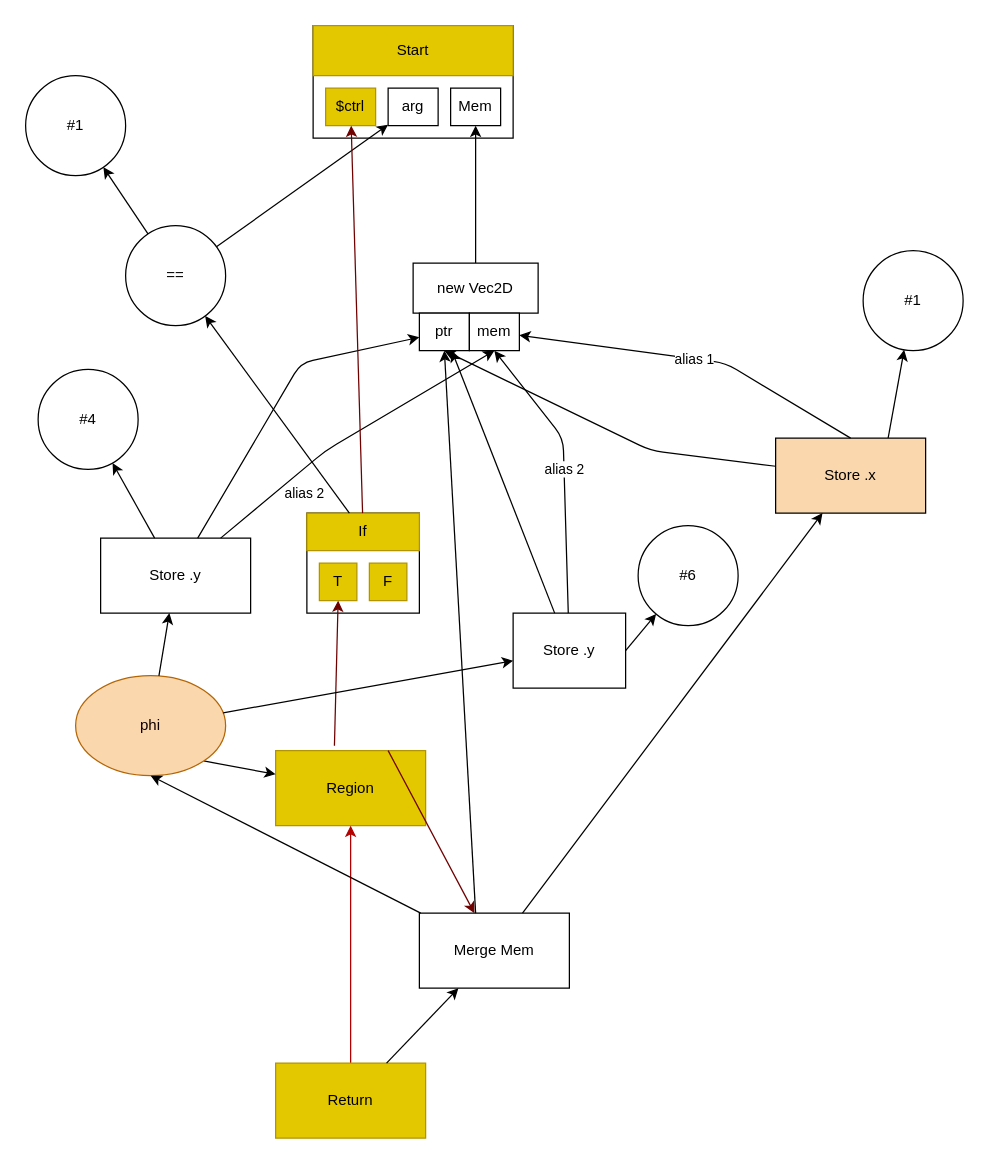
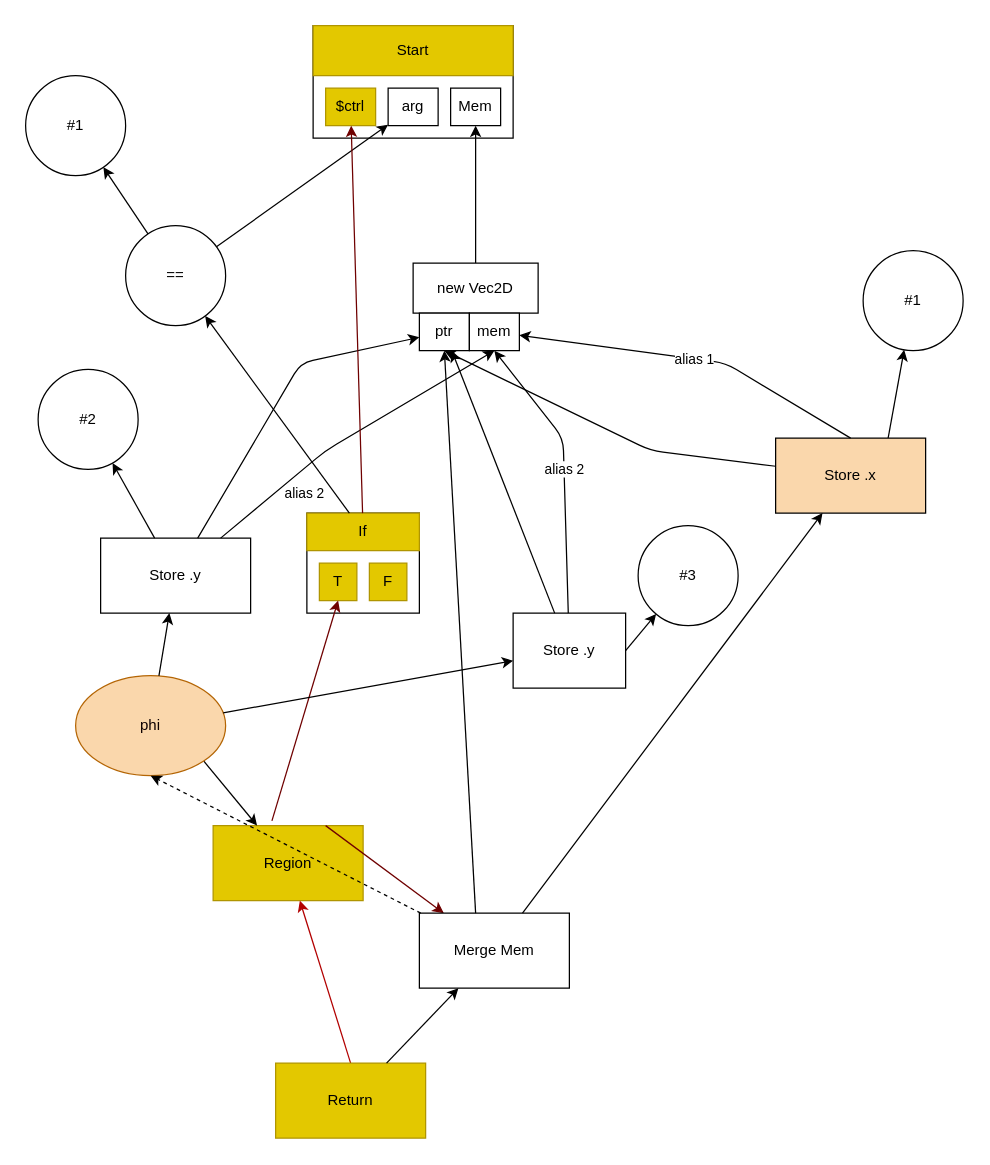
(88, 419) -> (88, 419)
(688, 576) -> (688, 576)
(351, 788) -> (288, 863)
(288, 846) -> (288, 846)
